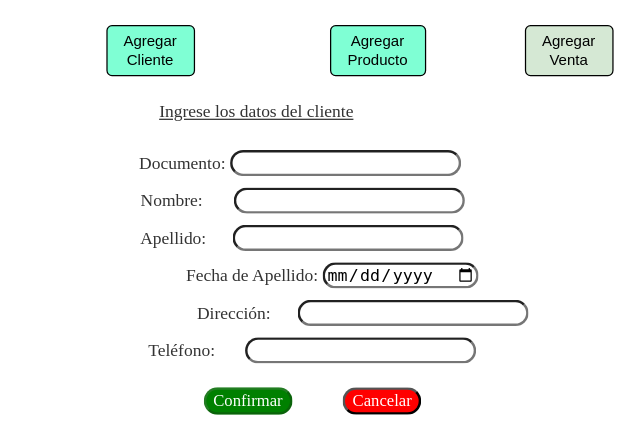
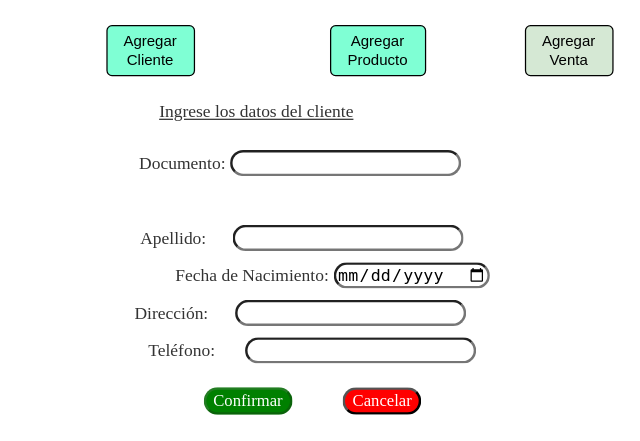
(303, 201) -> none
(333, 276) -> (333, 276)
(363, 313) -> (301, 313)
